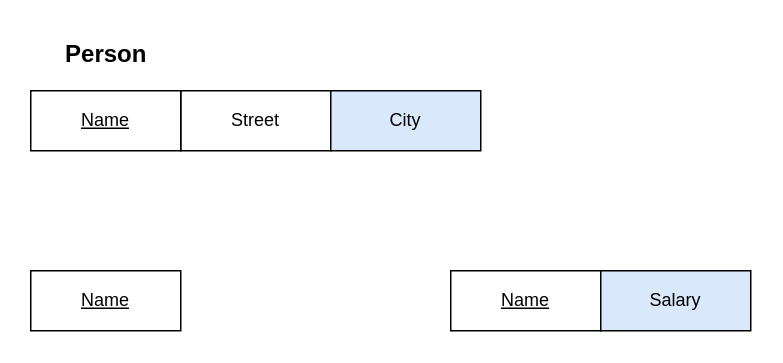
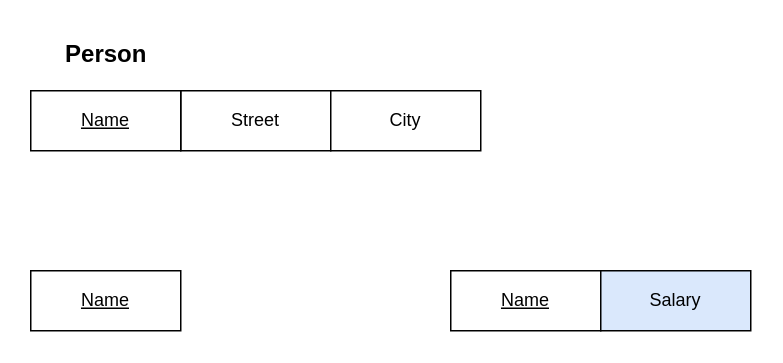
(406, 121) -> (406, 121)
